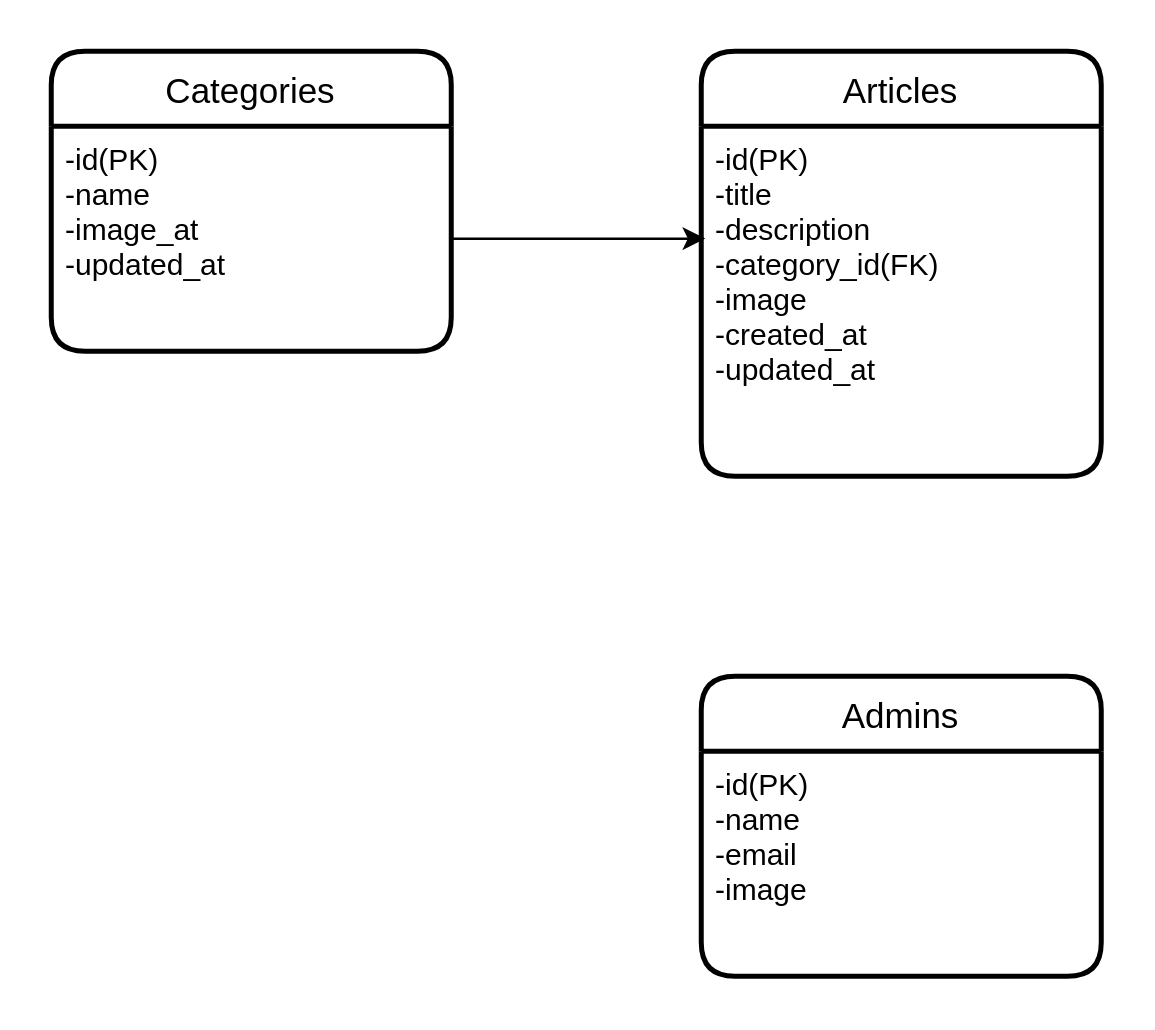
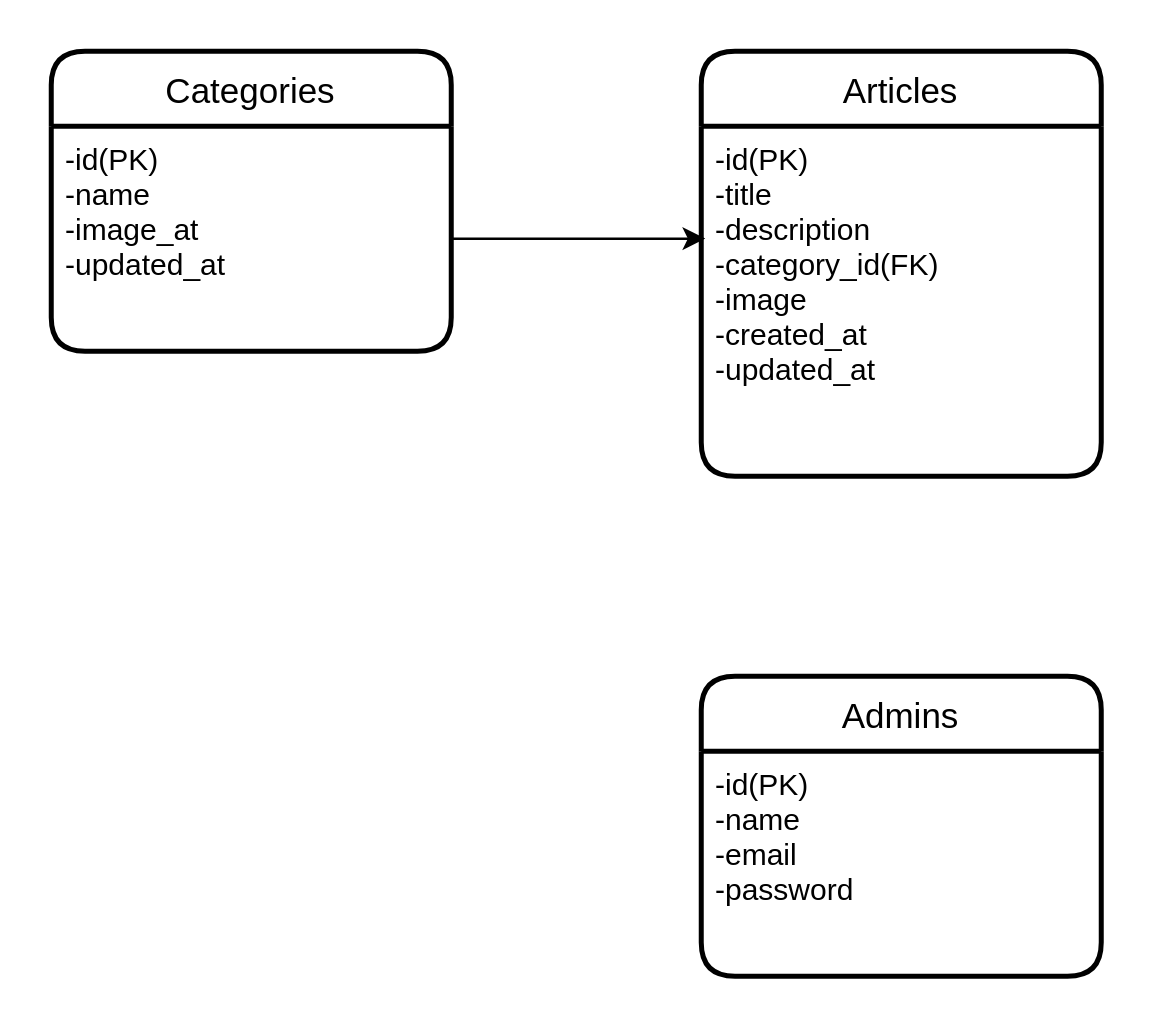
(770, 785) -> (770, 785)
